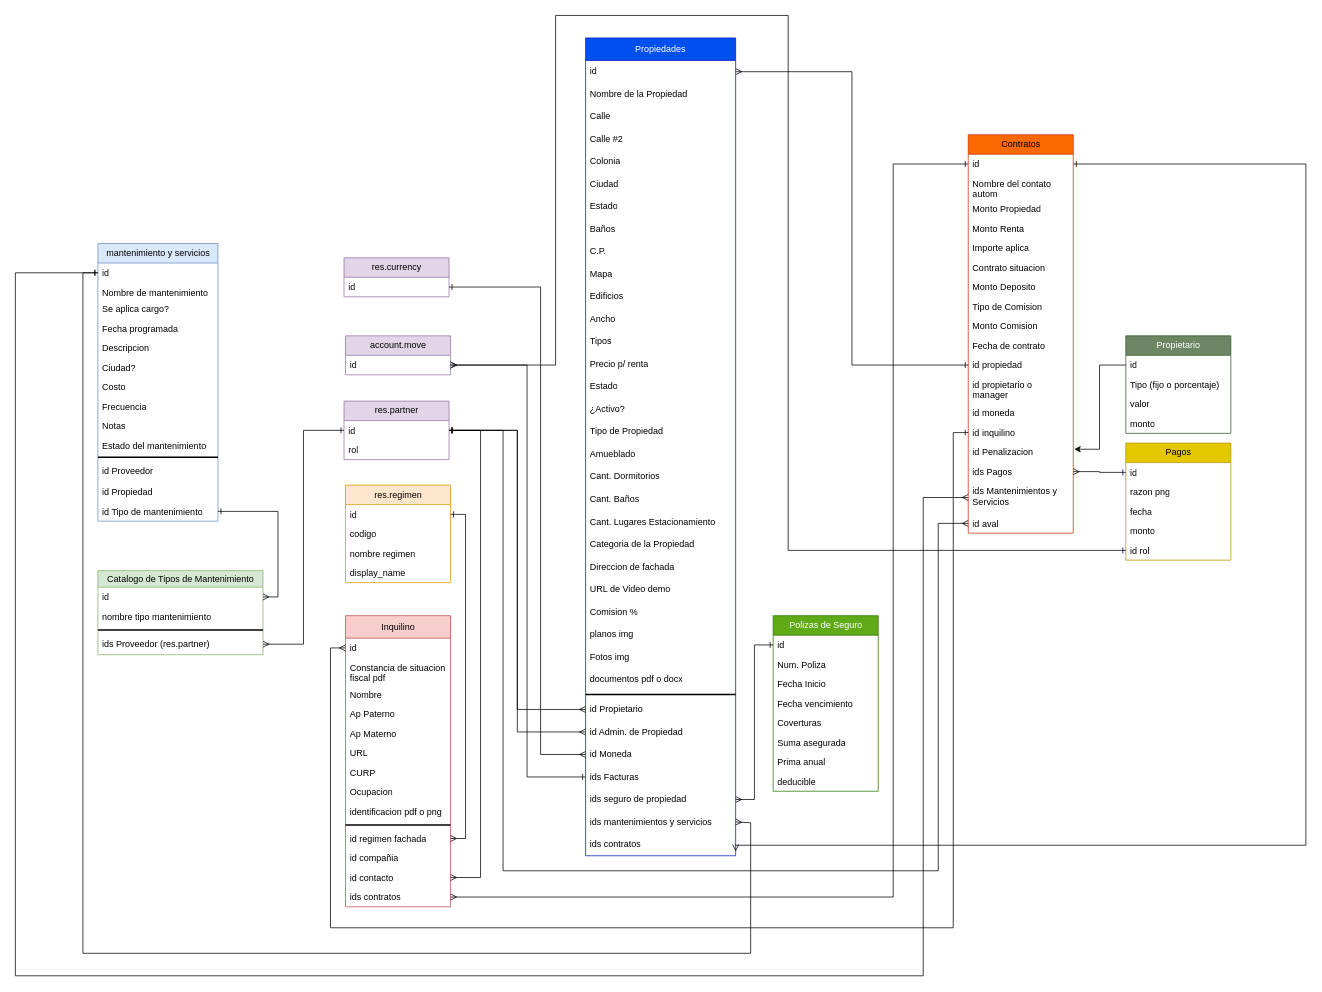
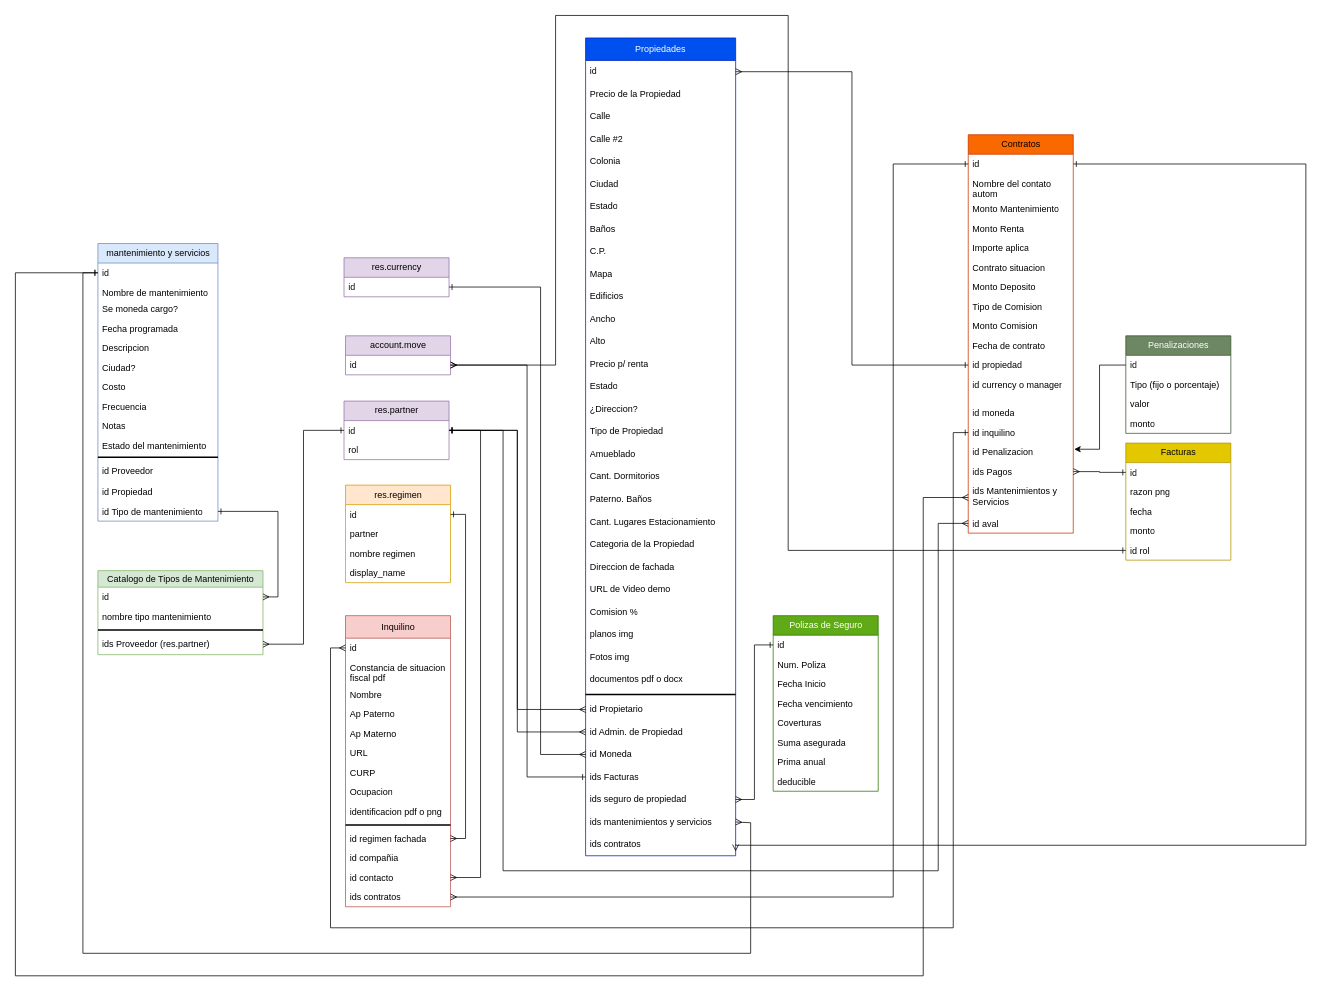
(639, 94) -> (638, 94)
(1008, 210) -> (1017, 210)
(138, 310) -> (140, 310)
(601, 342) -> (599, 342)
(1178, 345) -> (1178, 345)
(1021, 391) -> (1021, 385)
(609, 409) -> (615, 409)
(1178, 453) -> (1178, 453)
(615, 499) -> (623, 499)
(364, 535) -> (368, 535)
